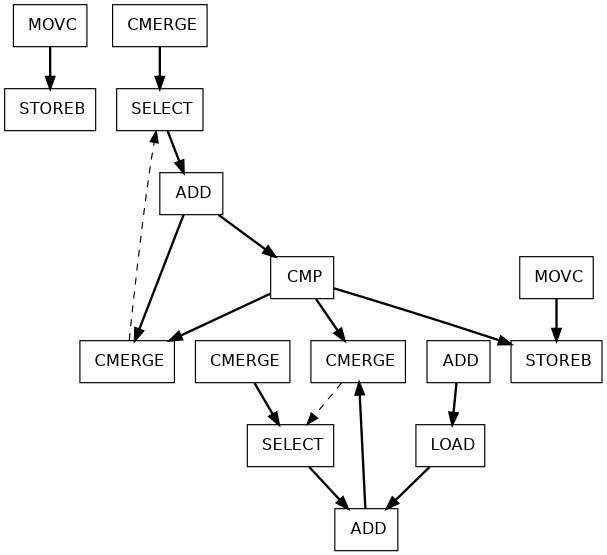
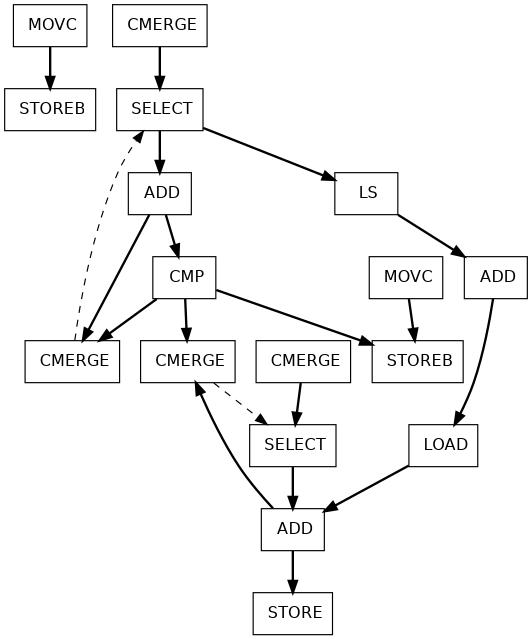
none -> (366, 194)
none -> (293, 614)
